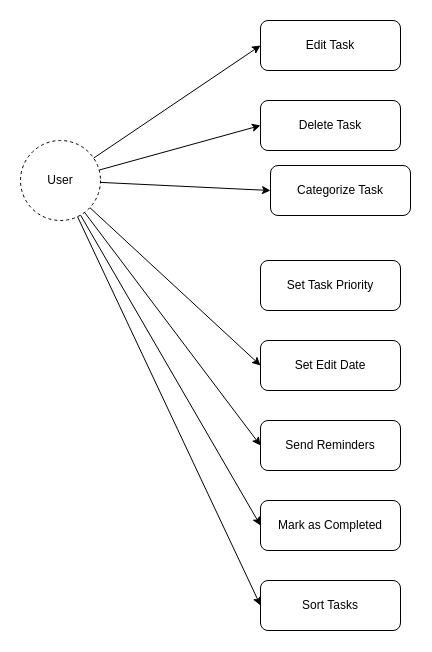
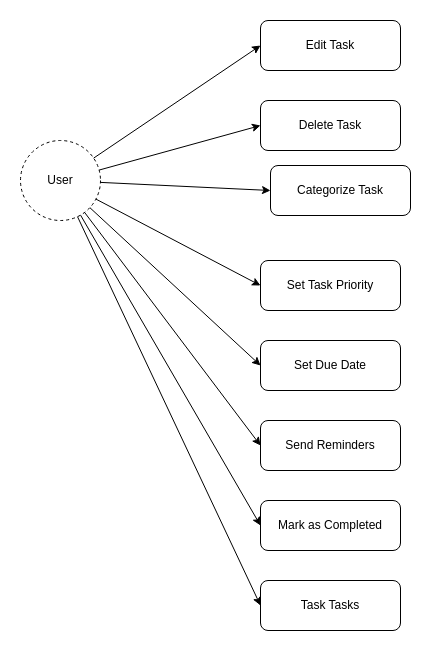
none -> (175, 241)
(331, 366) -> (331, 366)
(331, 606) -> (331, 606)
